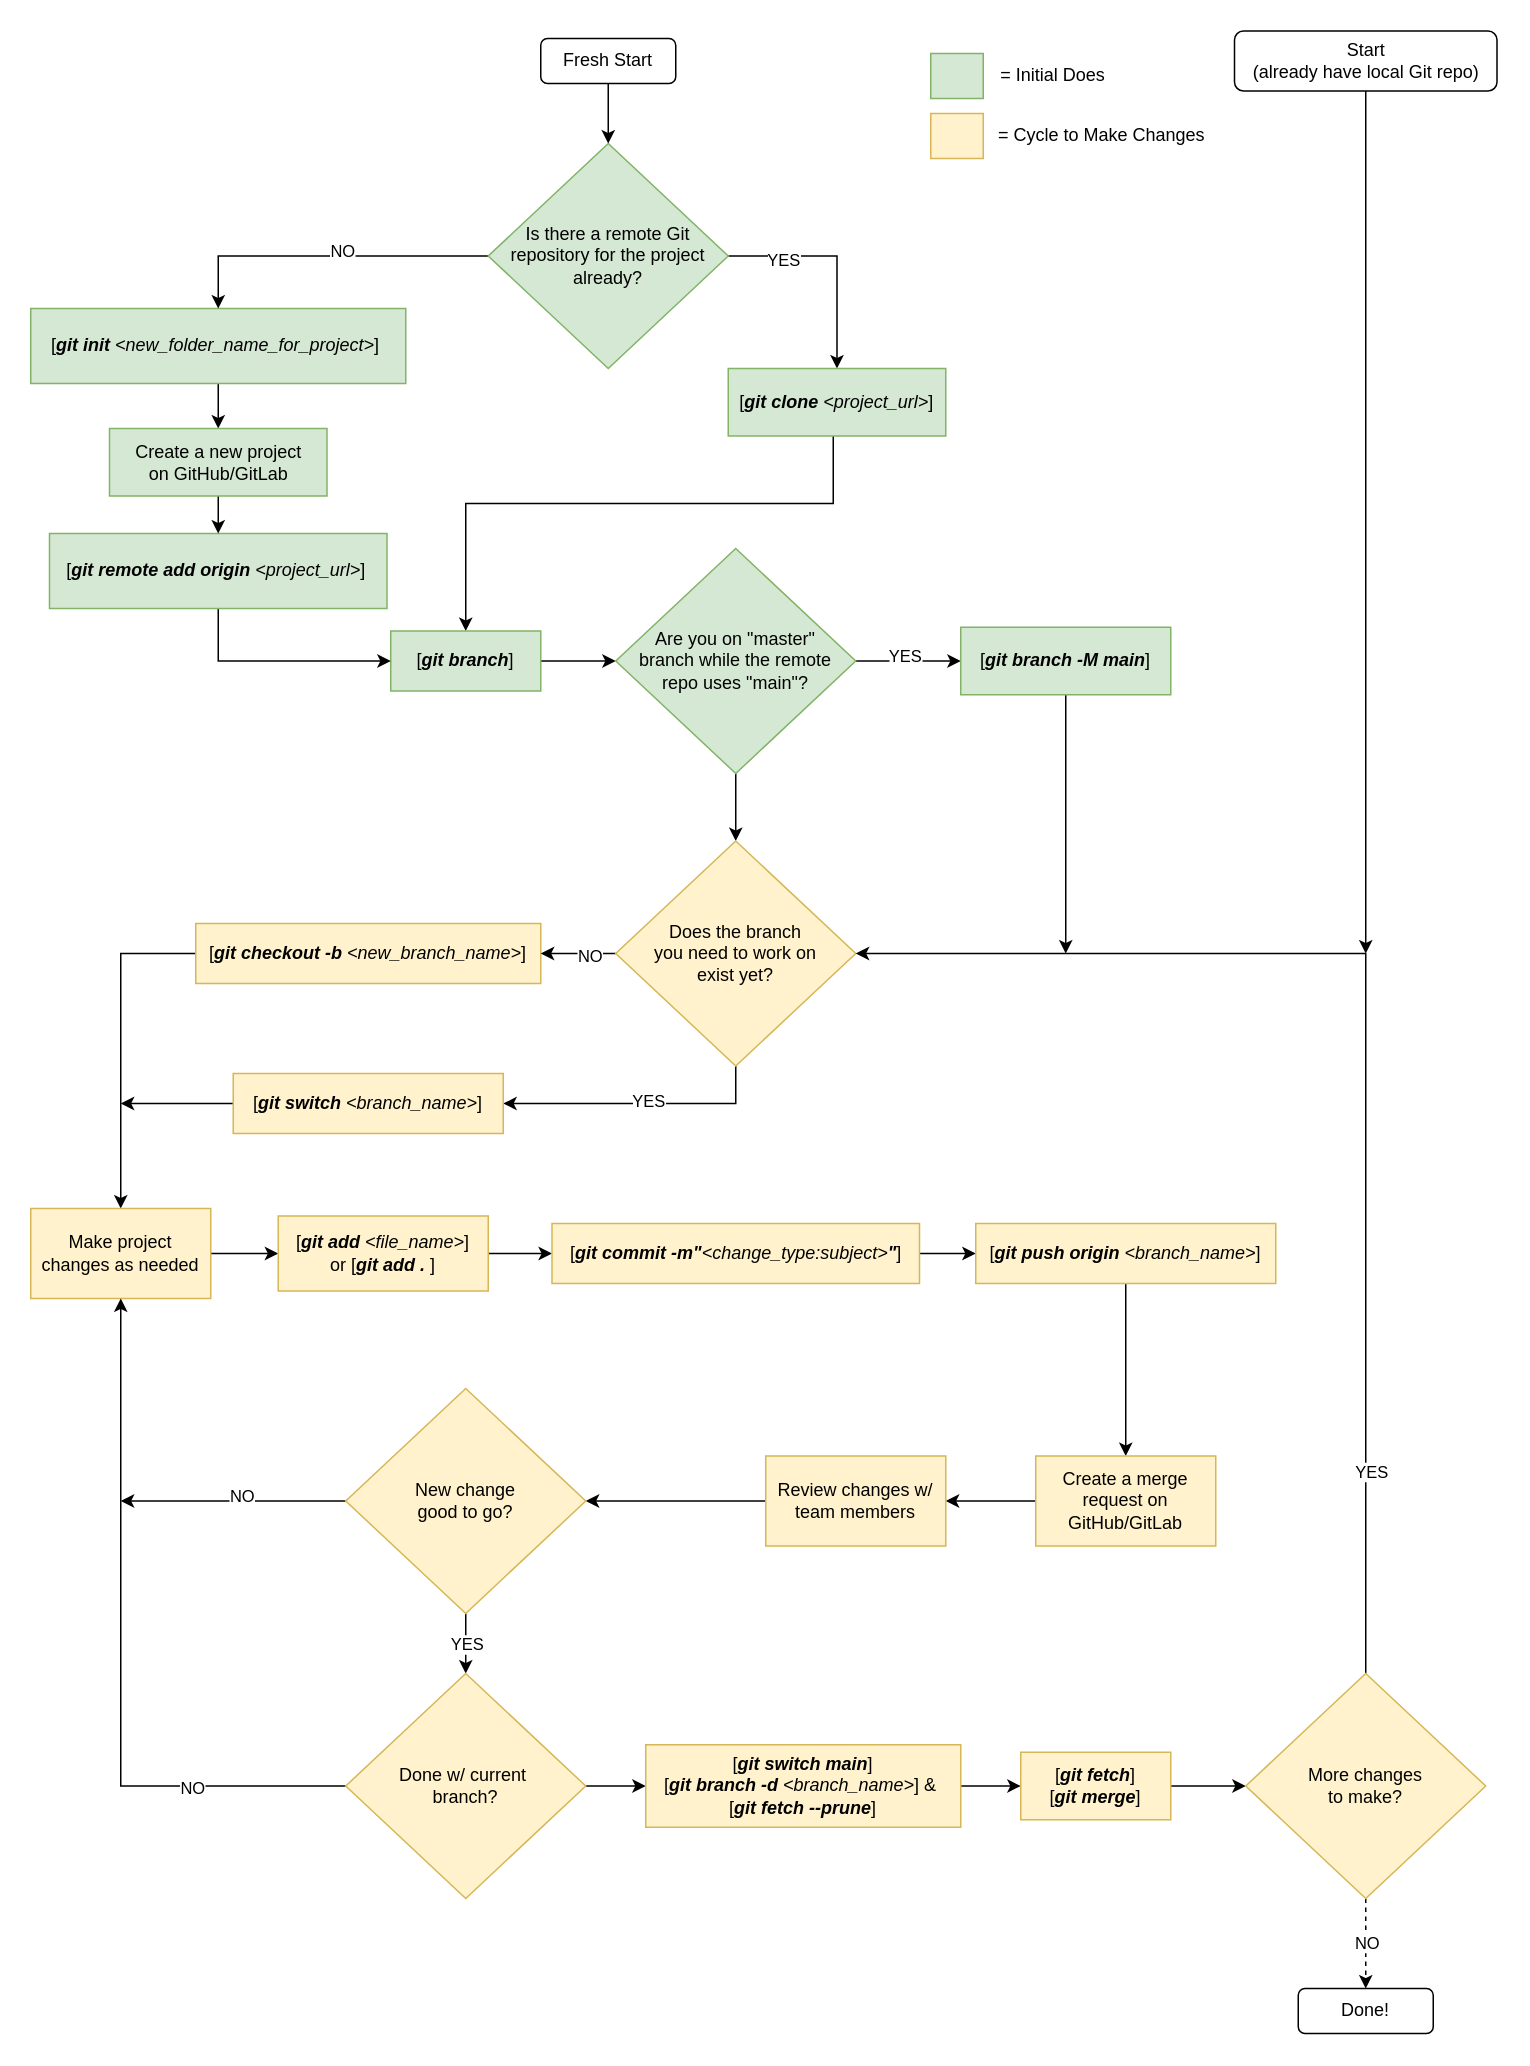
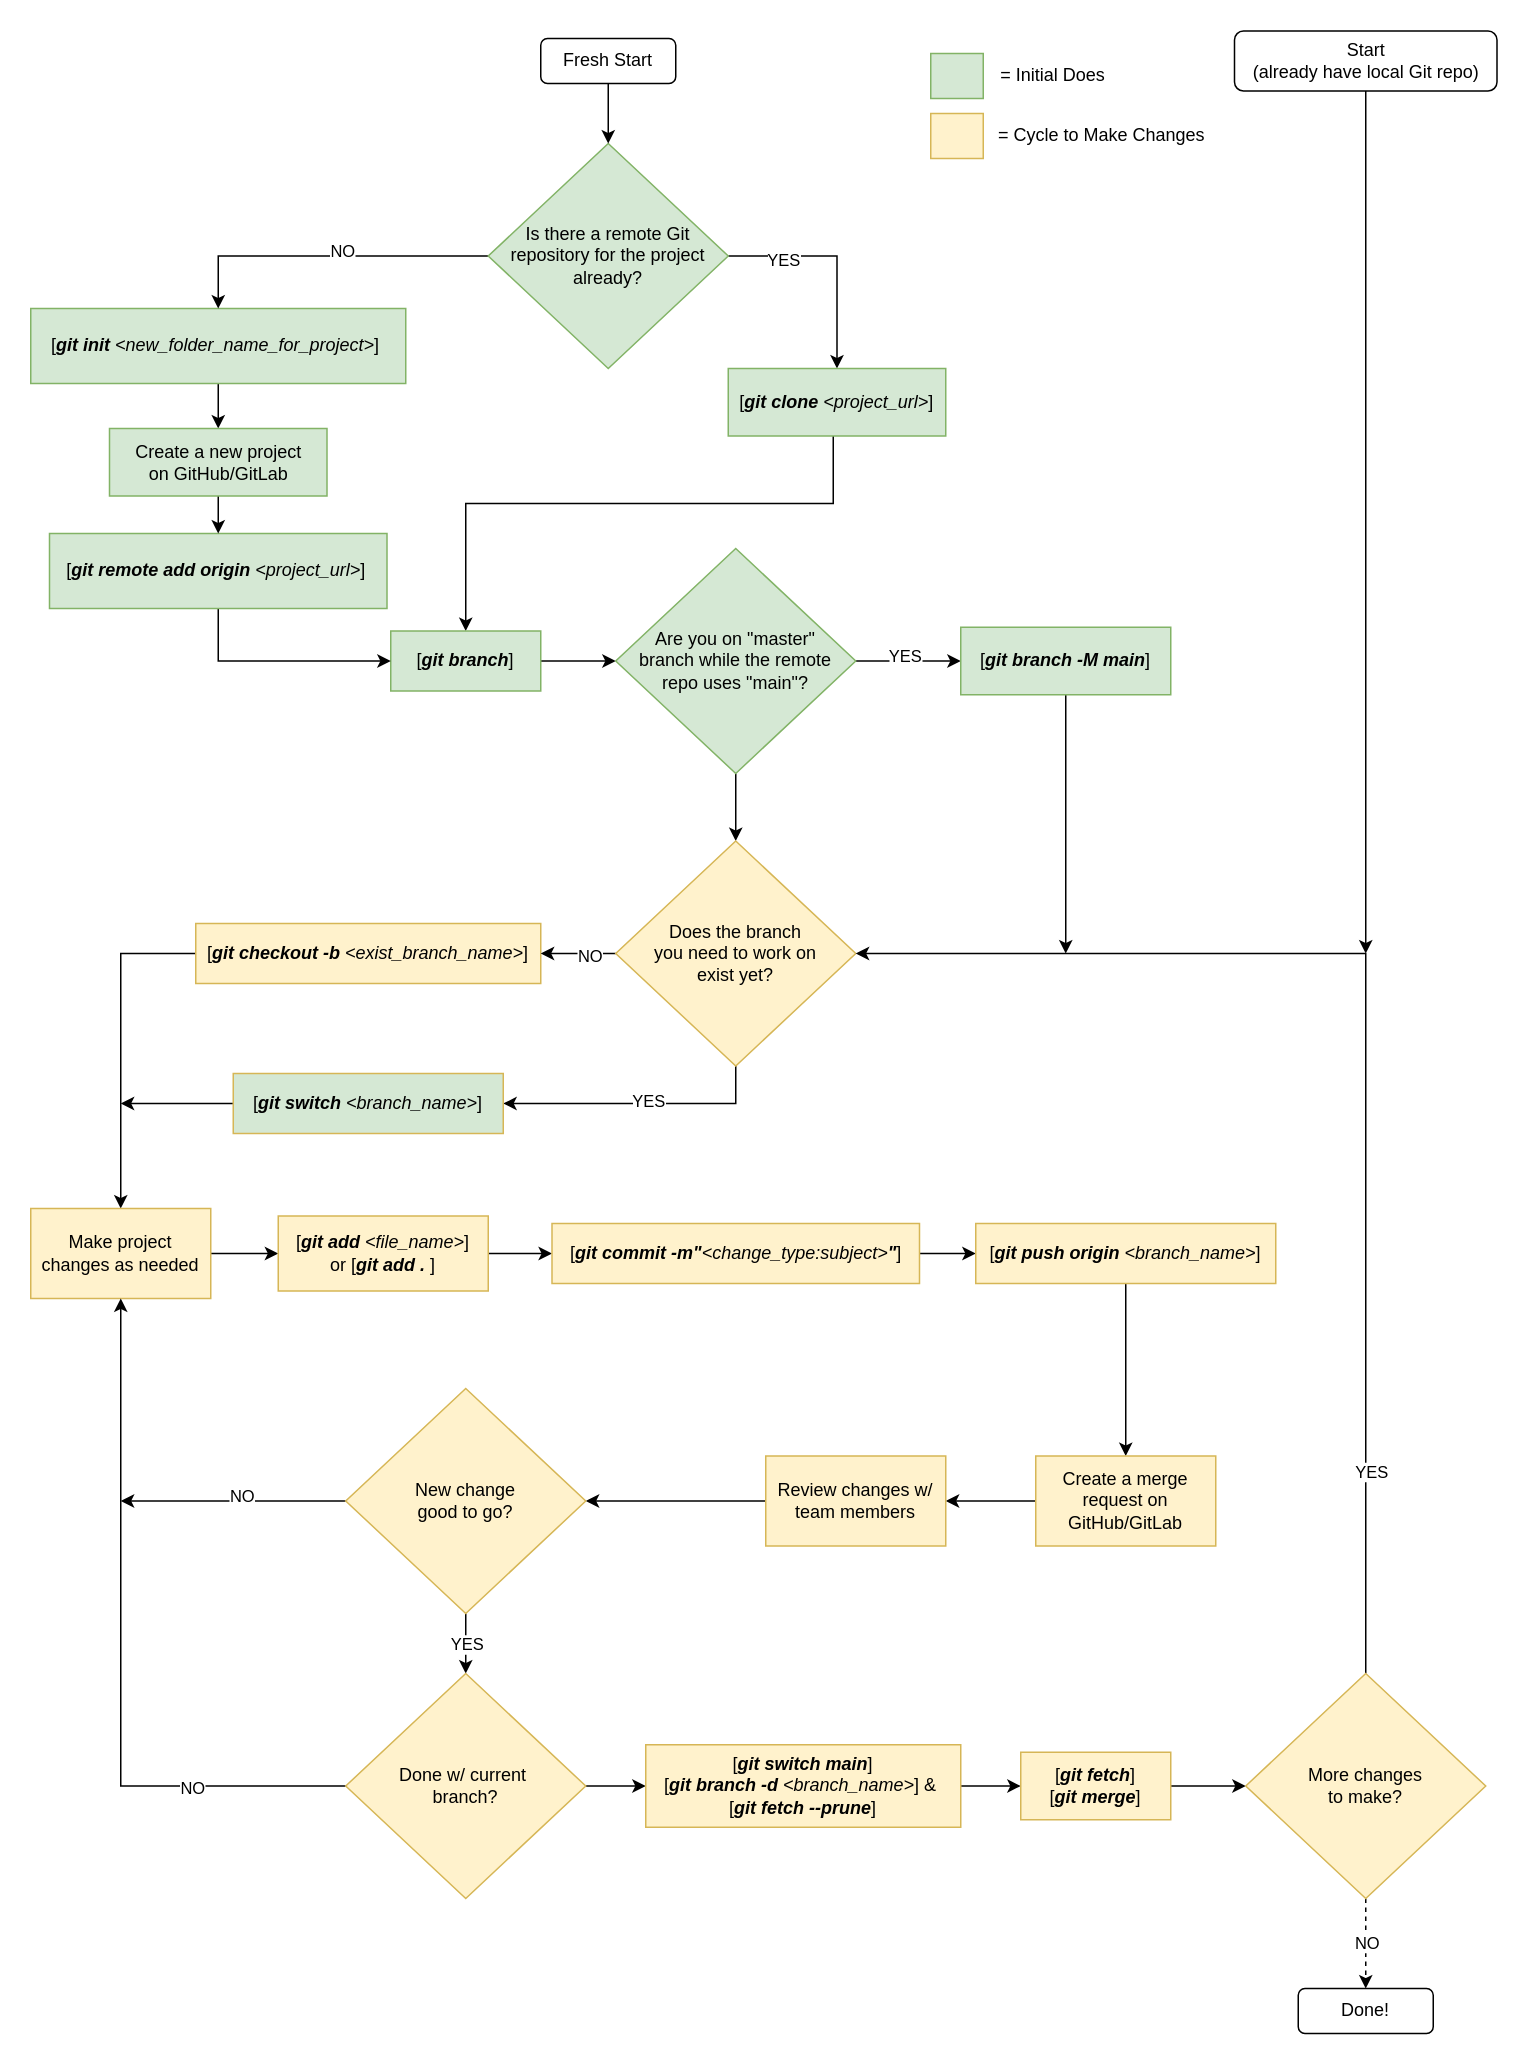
(368, 953) -> (368, 953)
(368, 1103) -> (368, 1103)
